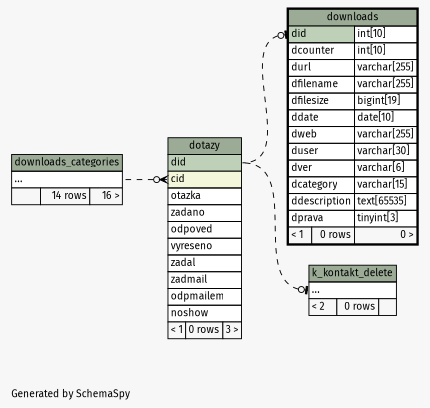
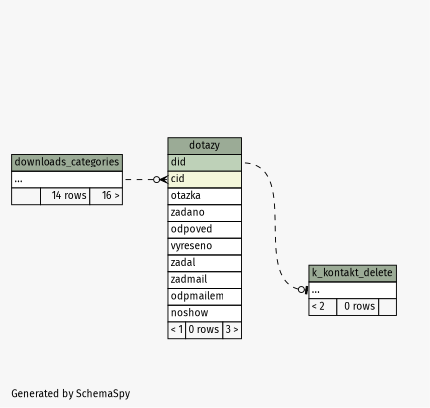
(353, 127) -> none
